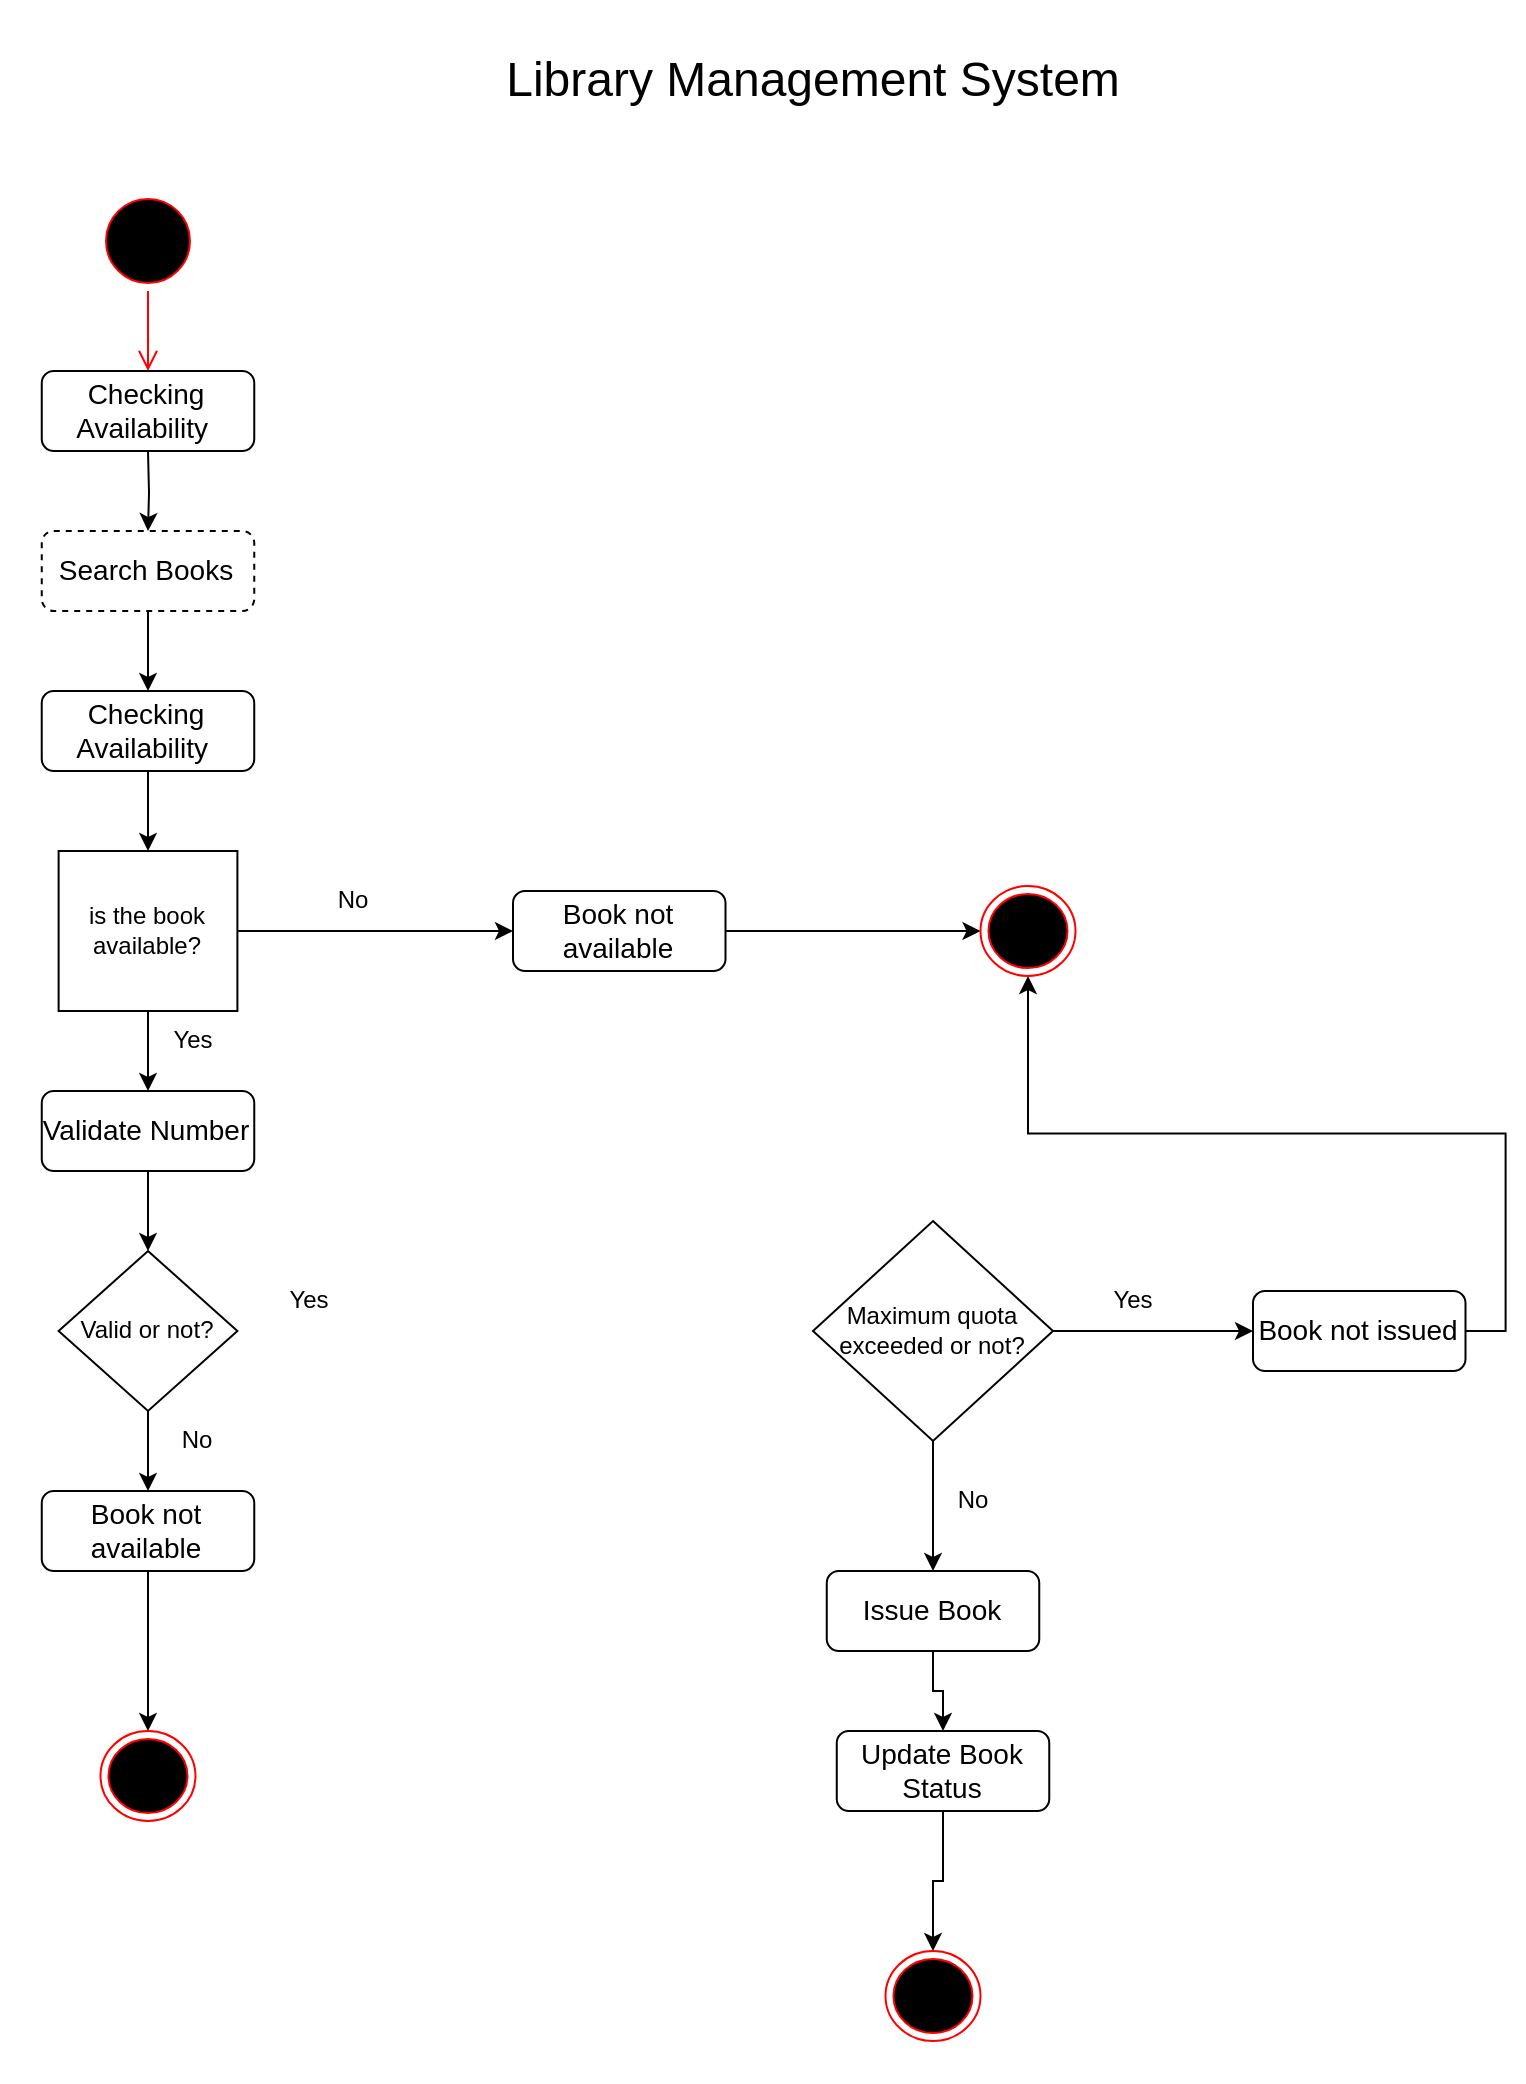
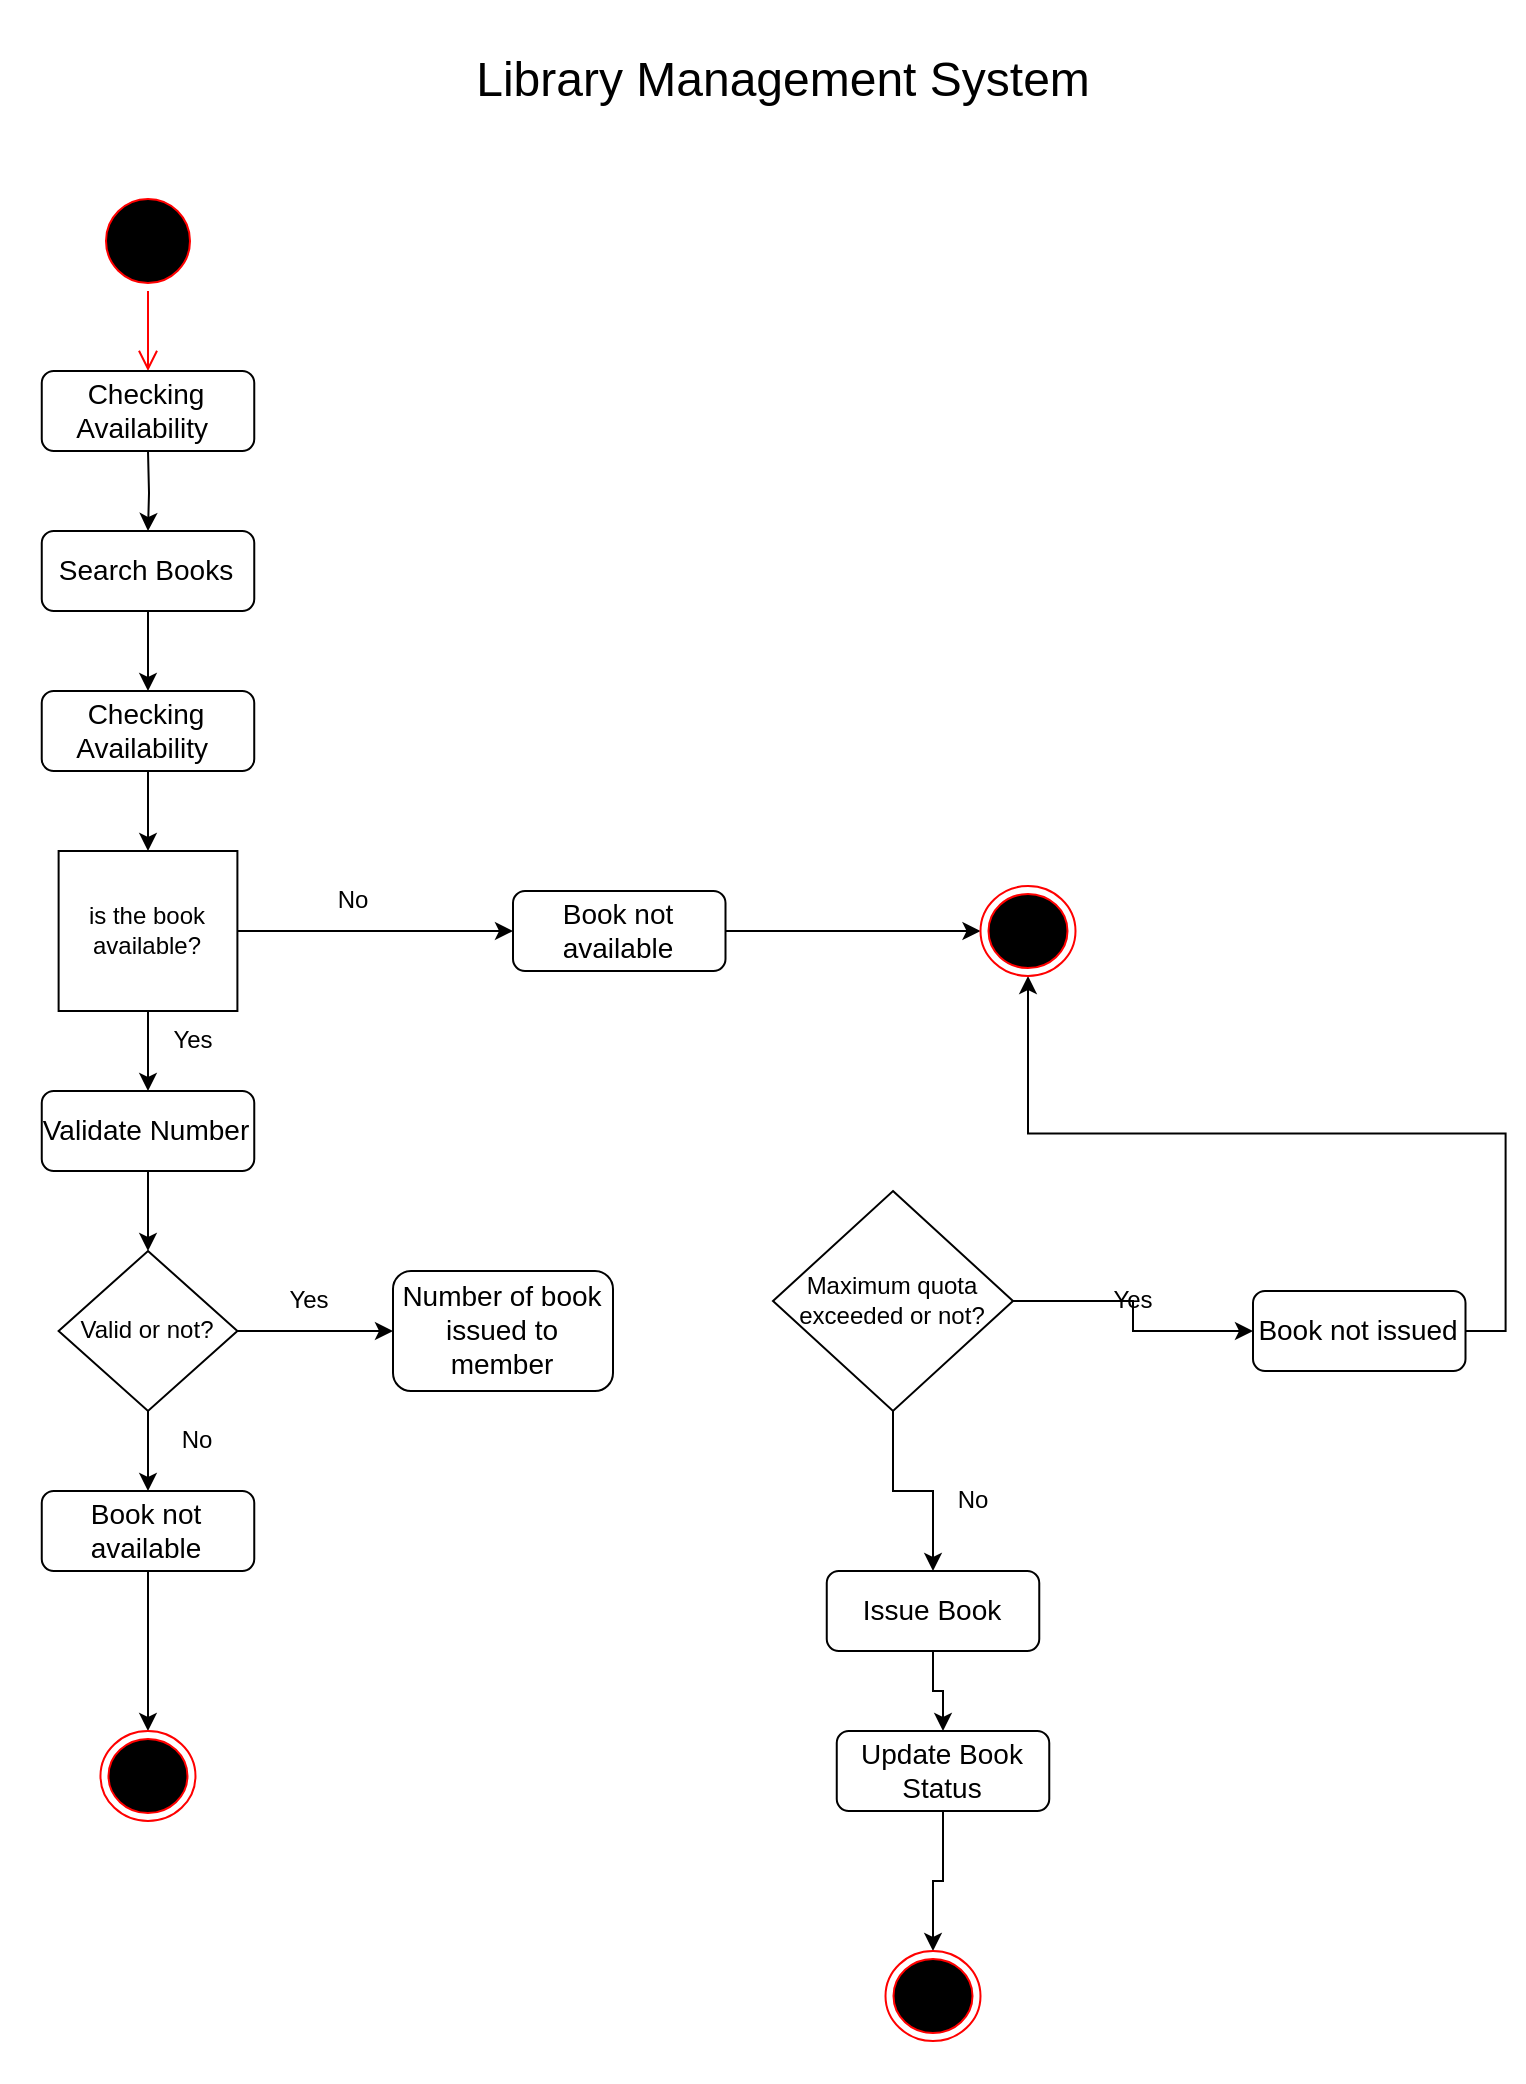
(813, 81) -> (783, 81)
(148, 571) -> (148, 571)
none -> (309, 1331)
none -> (503, 1331)
(933, 1331) -> (893, 1301)
